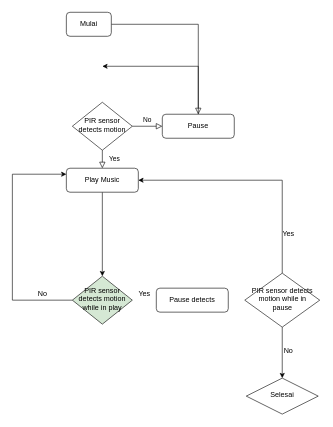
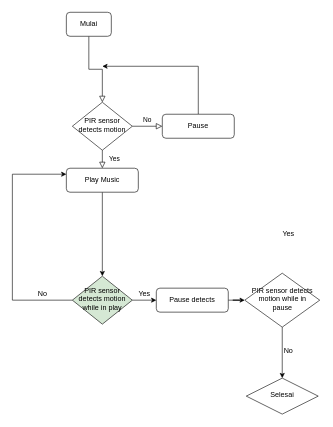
(174, 24) -> (92, 69)
(143, 180) -> none
none -> (150, 300)
none -> (237, 300)
